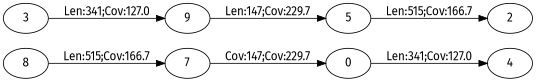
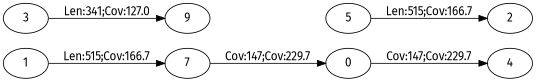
(264, 18) -> none
(429, 57) -> (429, 57)
(26, 63) -> (26, 63)
